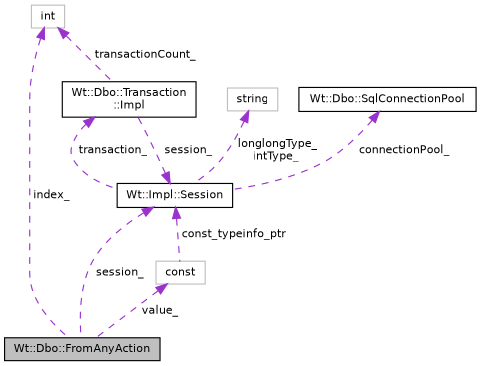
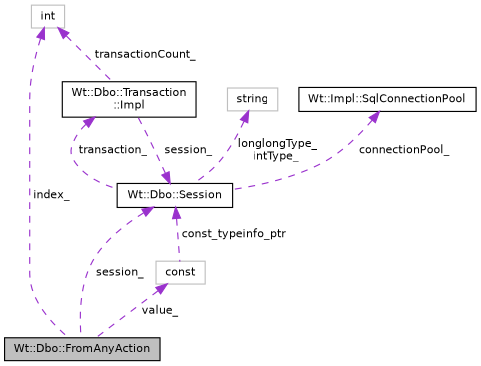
(387, 99) -> (387, 99)
(175, 195) -> (175, 195)
